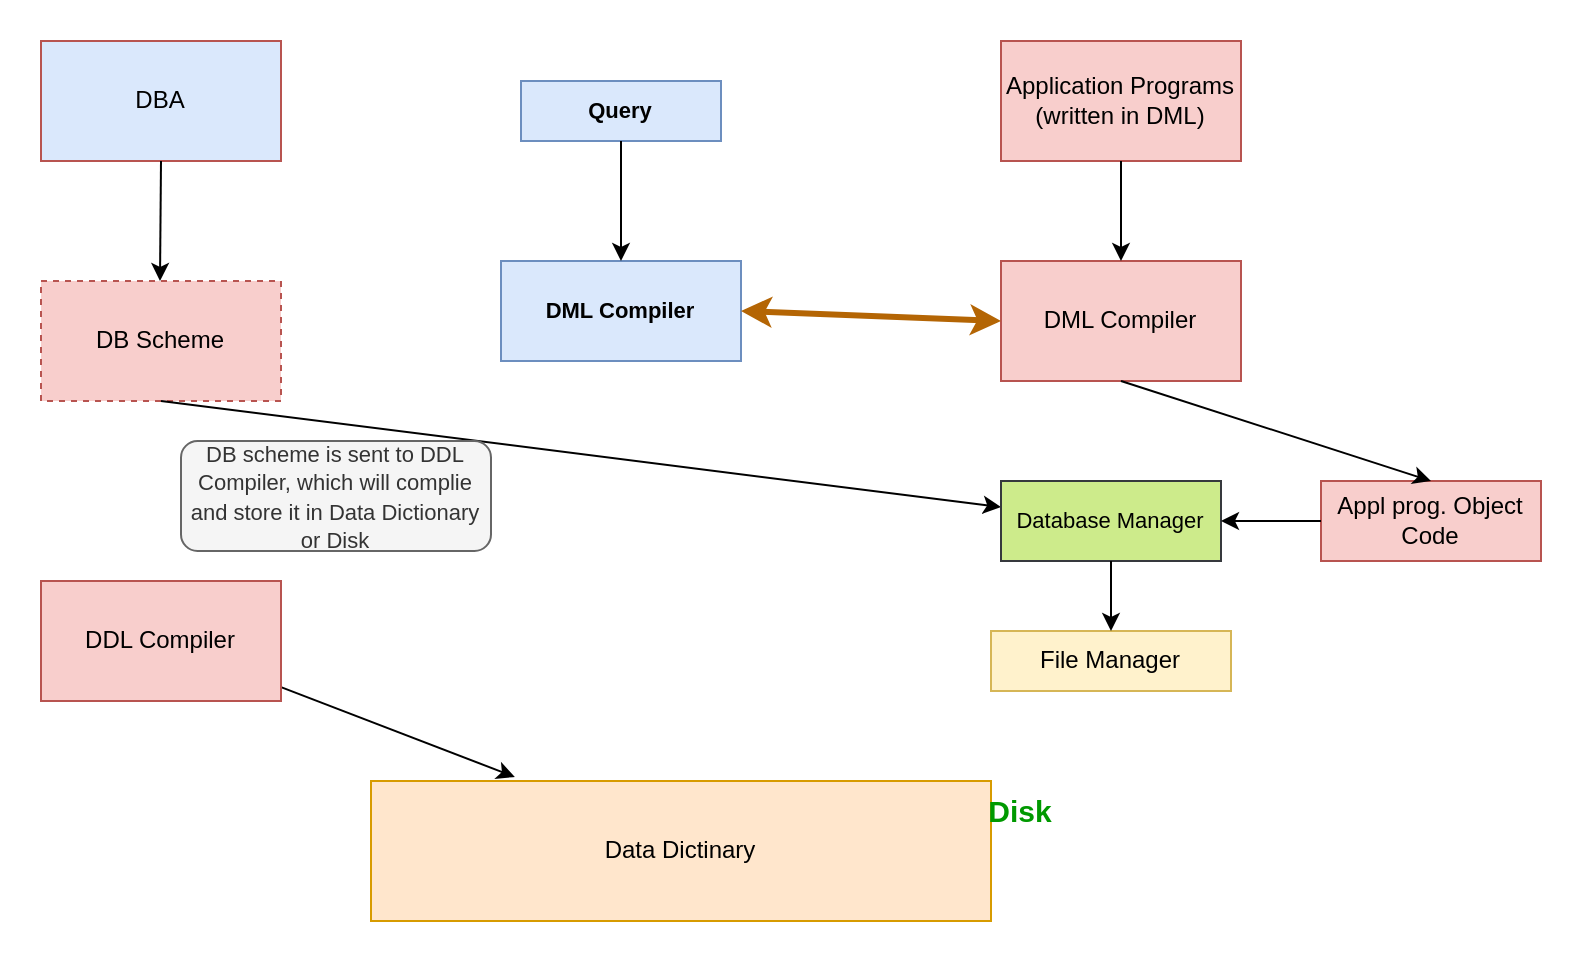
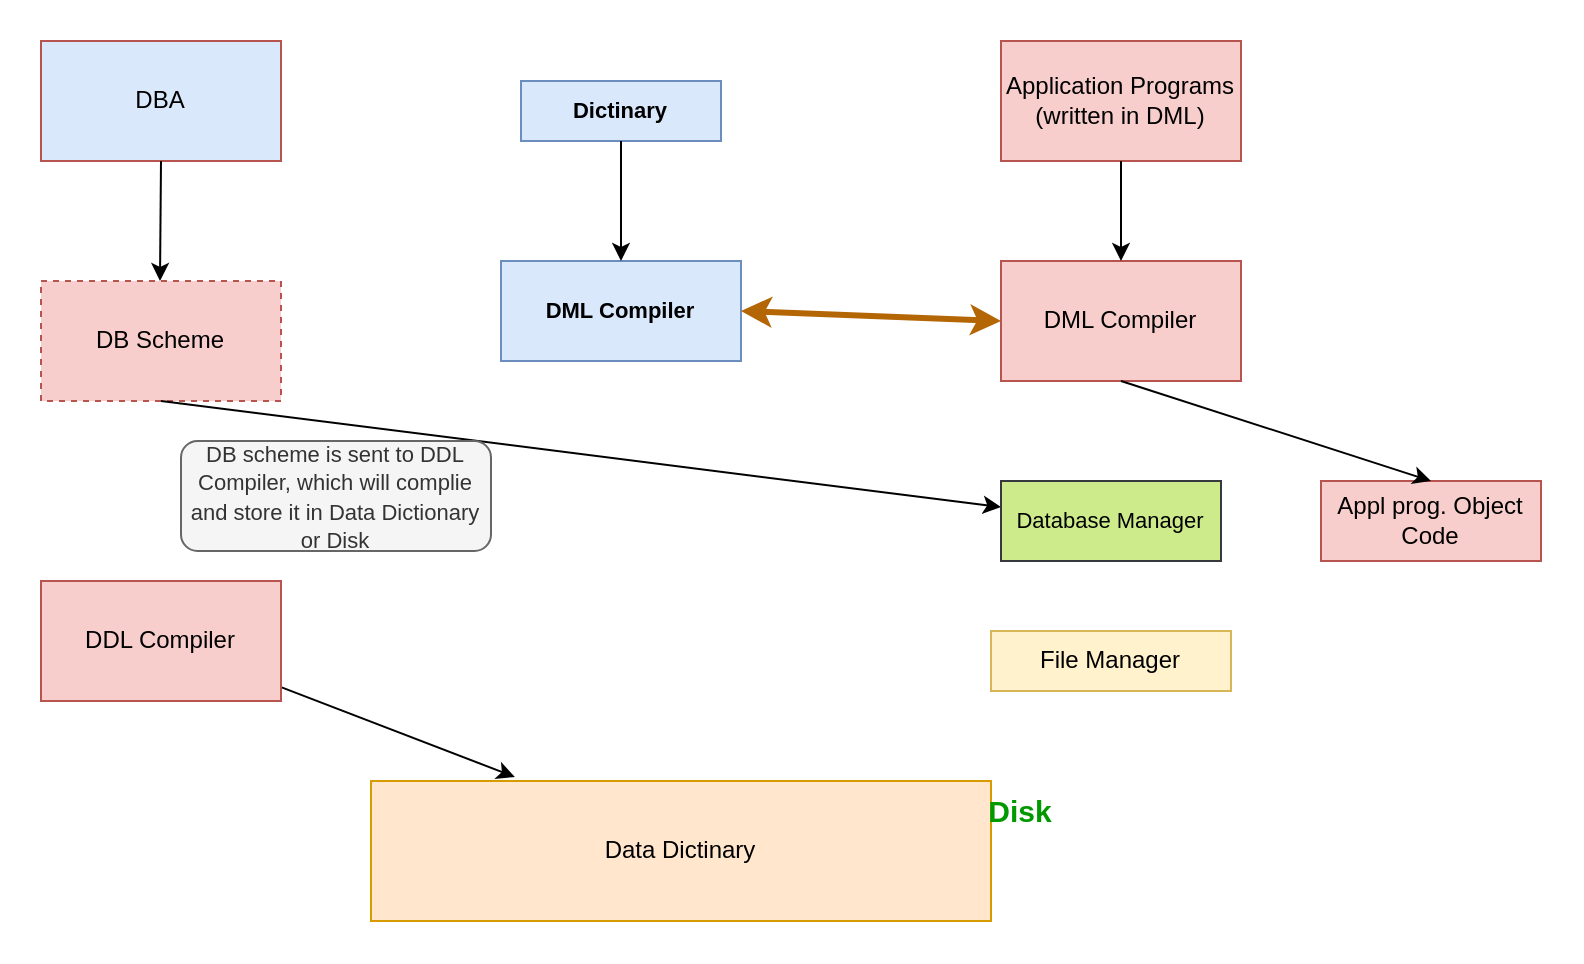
(621, 111) -> (621, 111)
(1278, 521) -> none
(1111, 589) -> none
